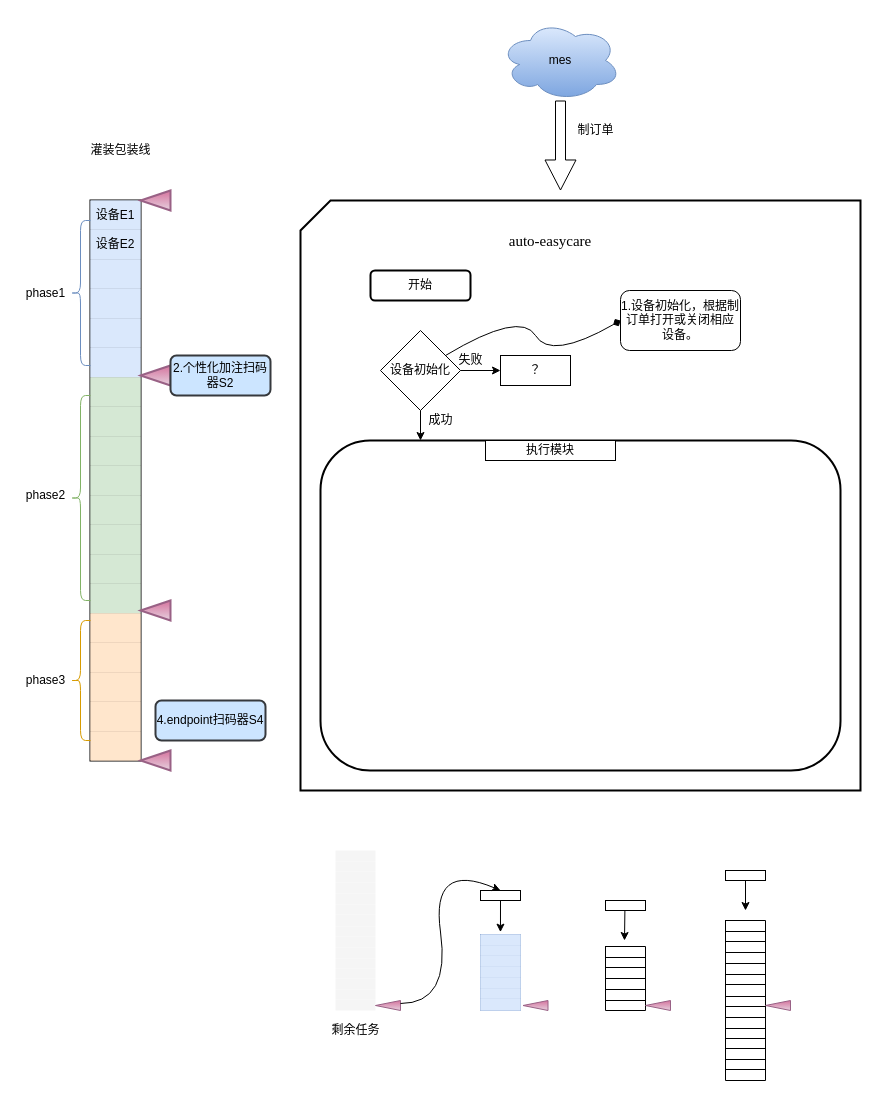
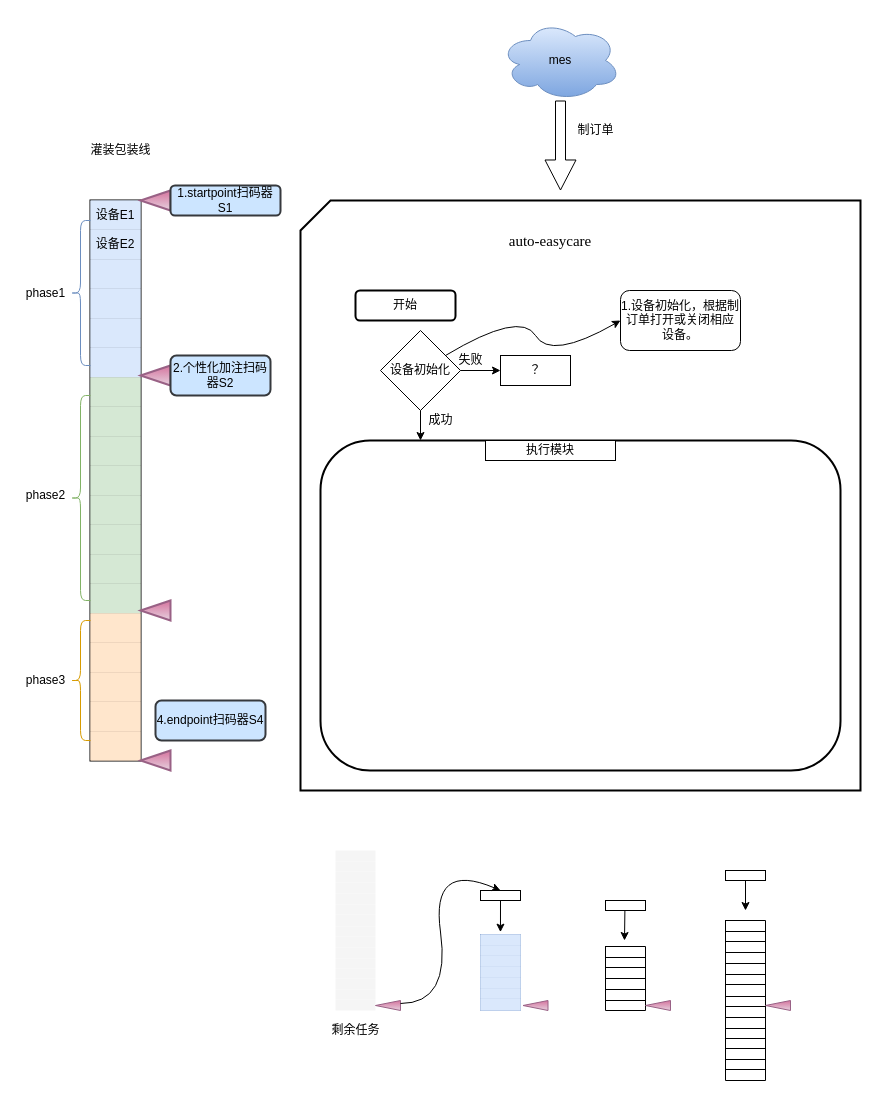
none -> (226, 201)
(421, 286) -> (406, 306)
(613, 325) -> (614, 324)
